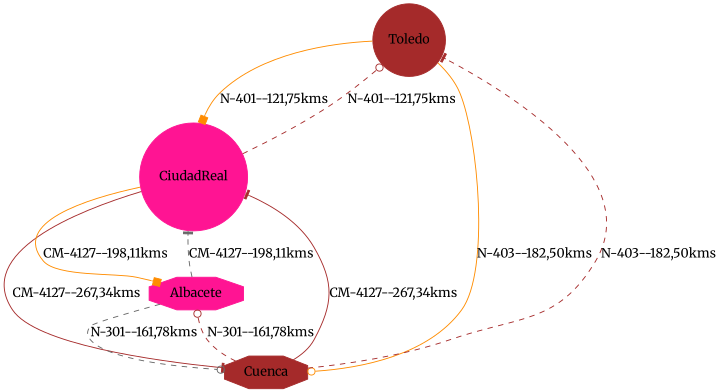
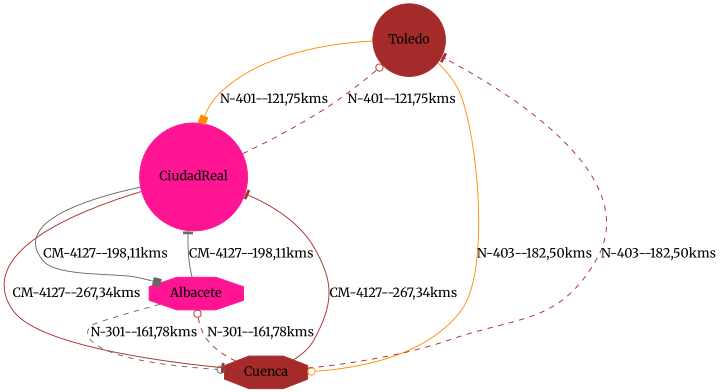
(36, 246) -> (36, 246)
(189, 257) -> (189, 257)
